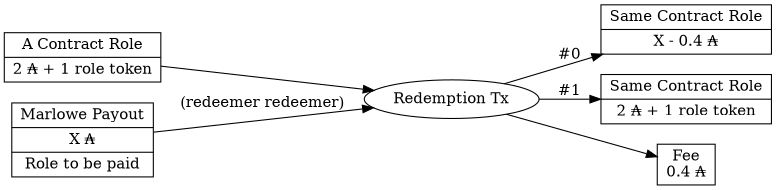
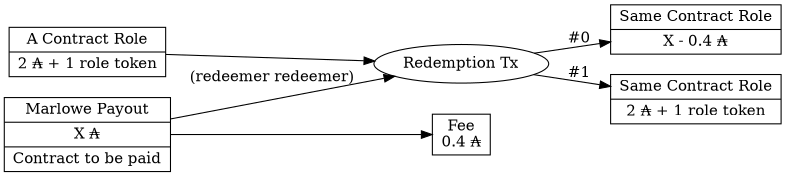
(576, 134) -> (296, 135)
(83, 164) -> (87, 159)
